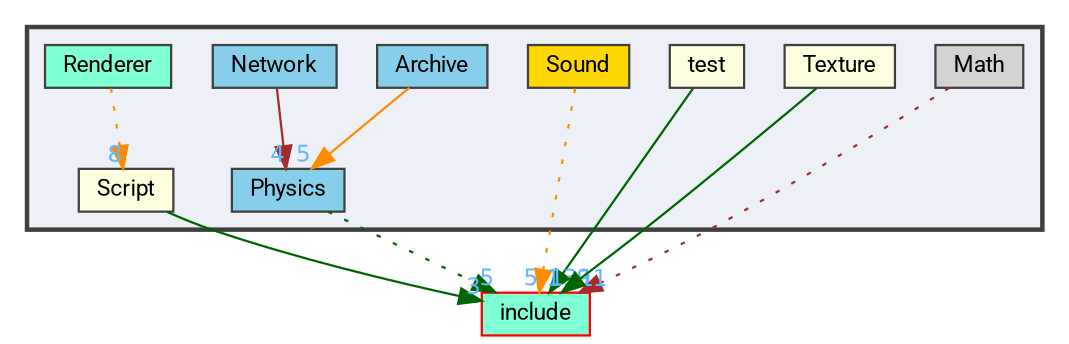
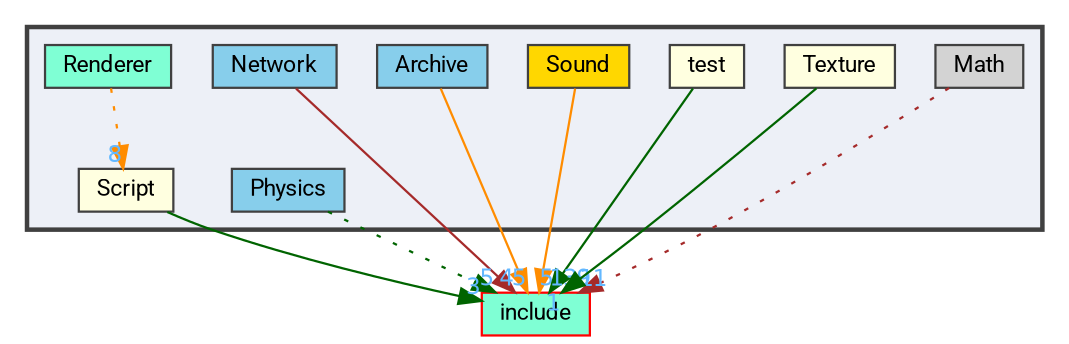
(280, 117) -> (397, 183)
(369, 121) -> (480, 180)
(559, 179) -> (559, 179)
